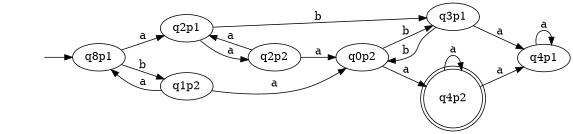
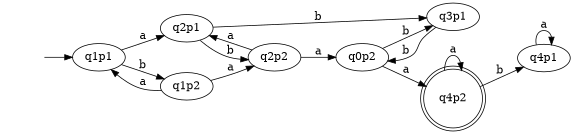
(495, 36) -> none
(231, 51) -> (231, 51)
(99, 57) -> (99, 57)
(500, 71) -> (500, 71)
(278, 93) -> (229, 75)
